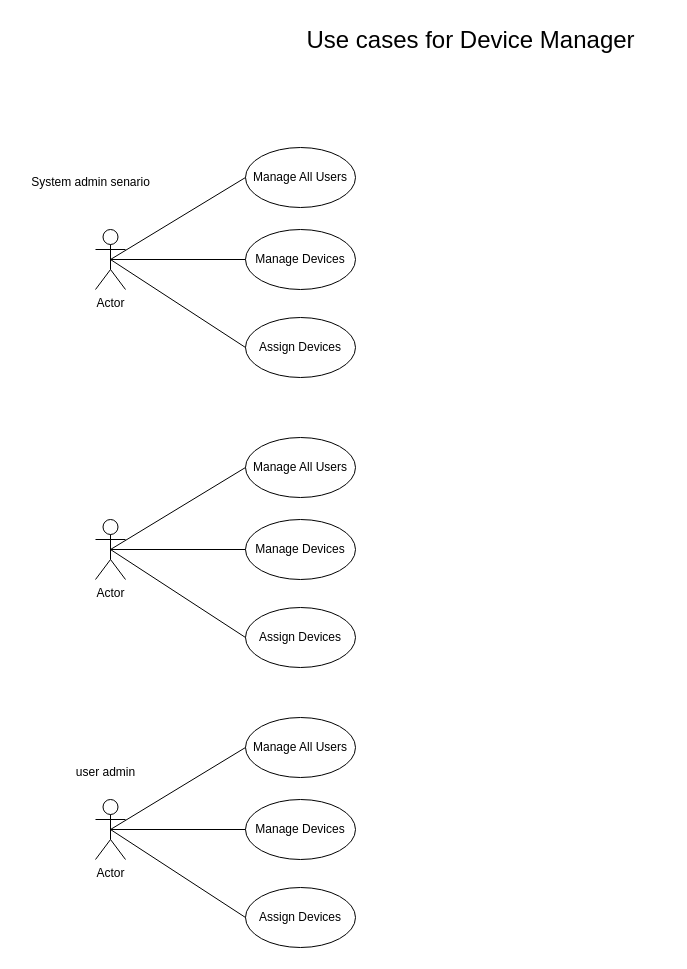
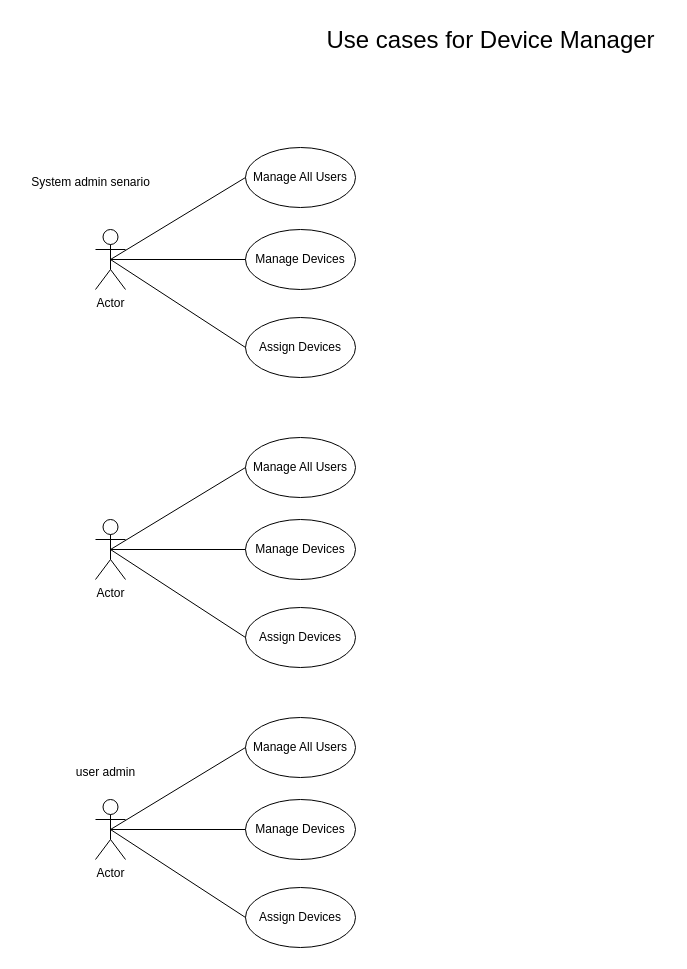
(471, 41) -> (491, 41)
